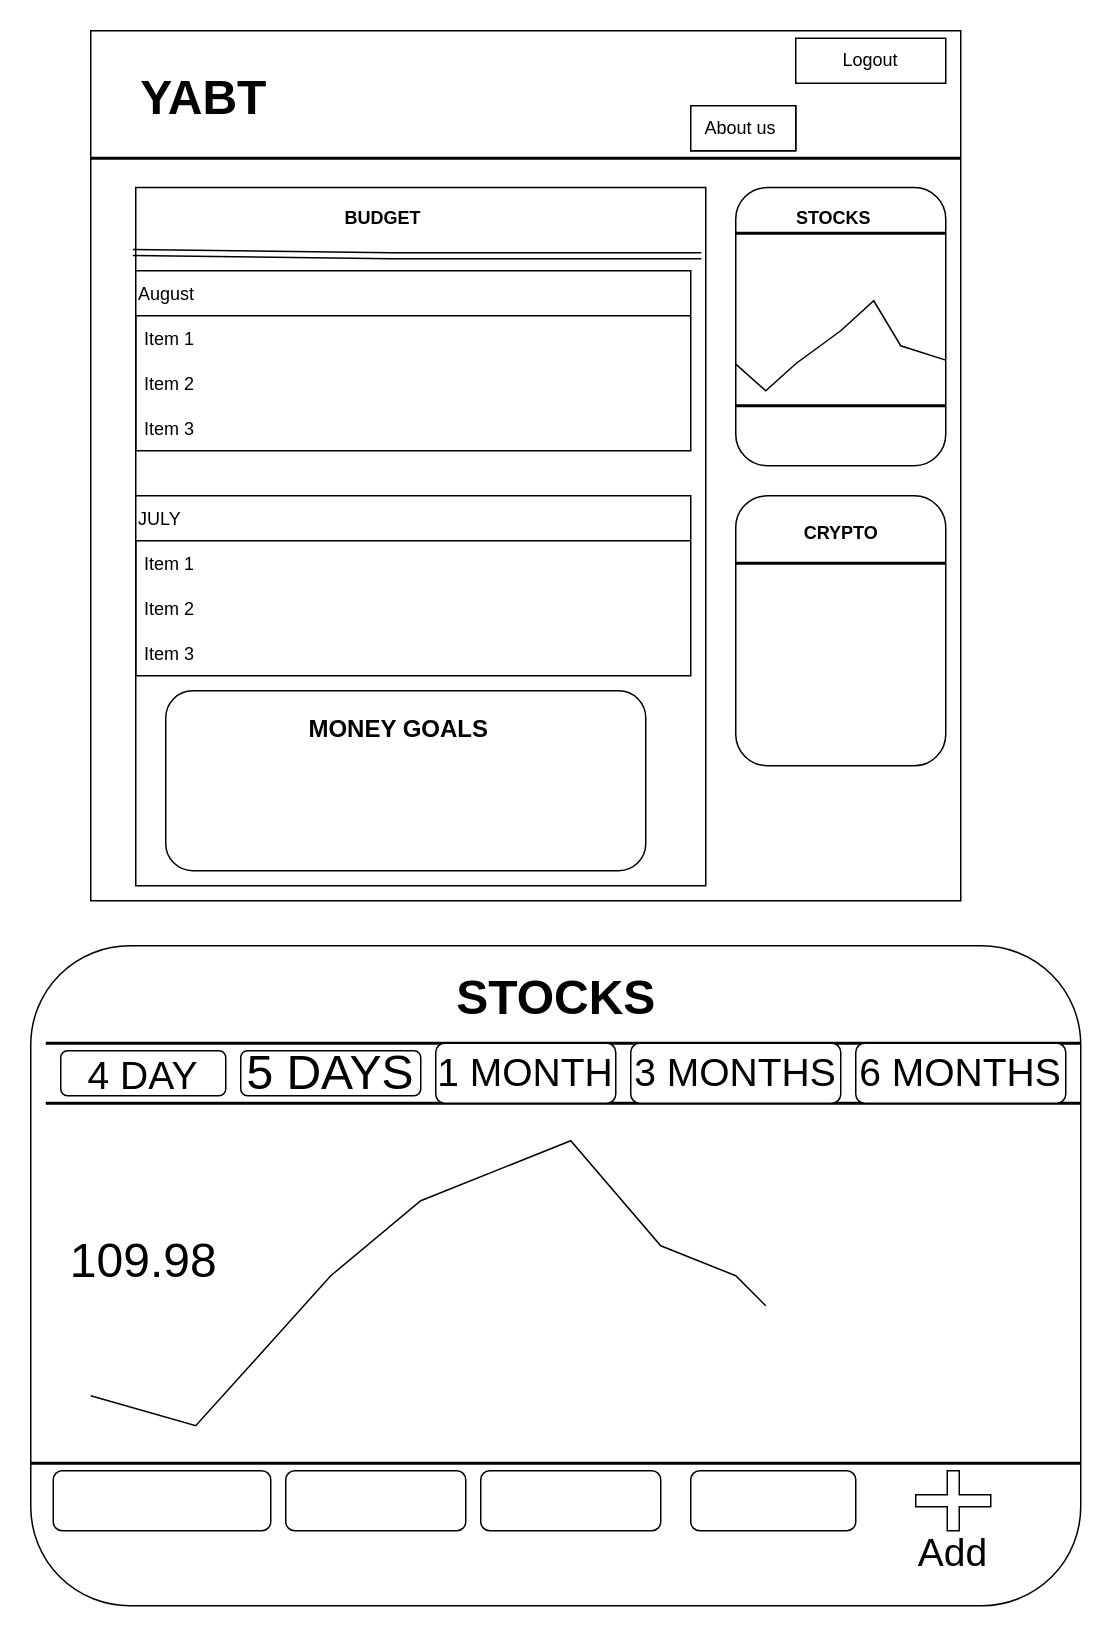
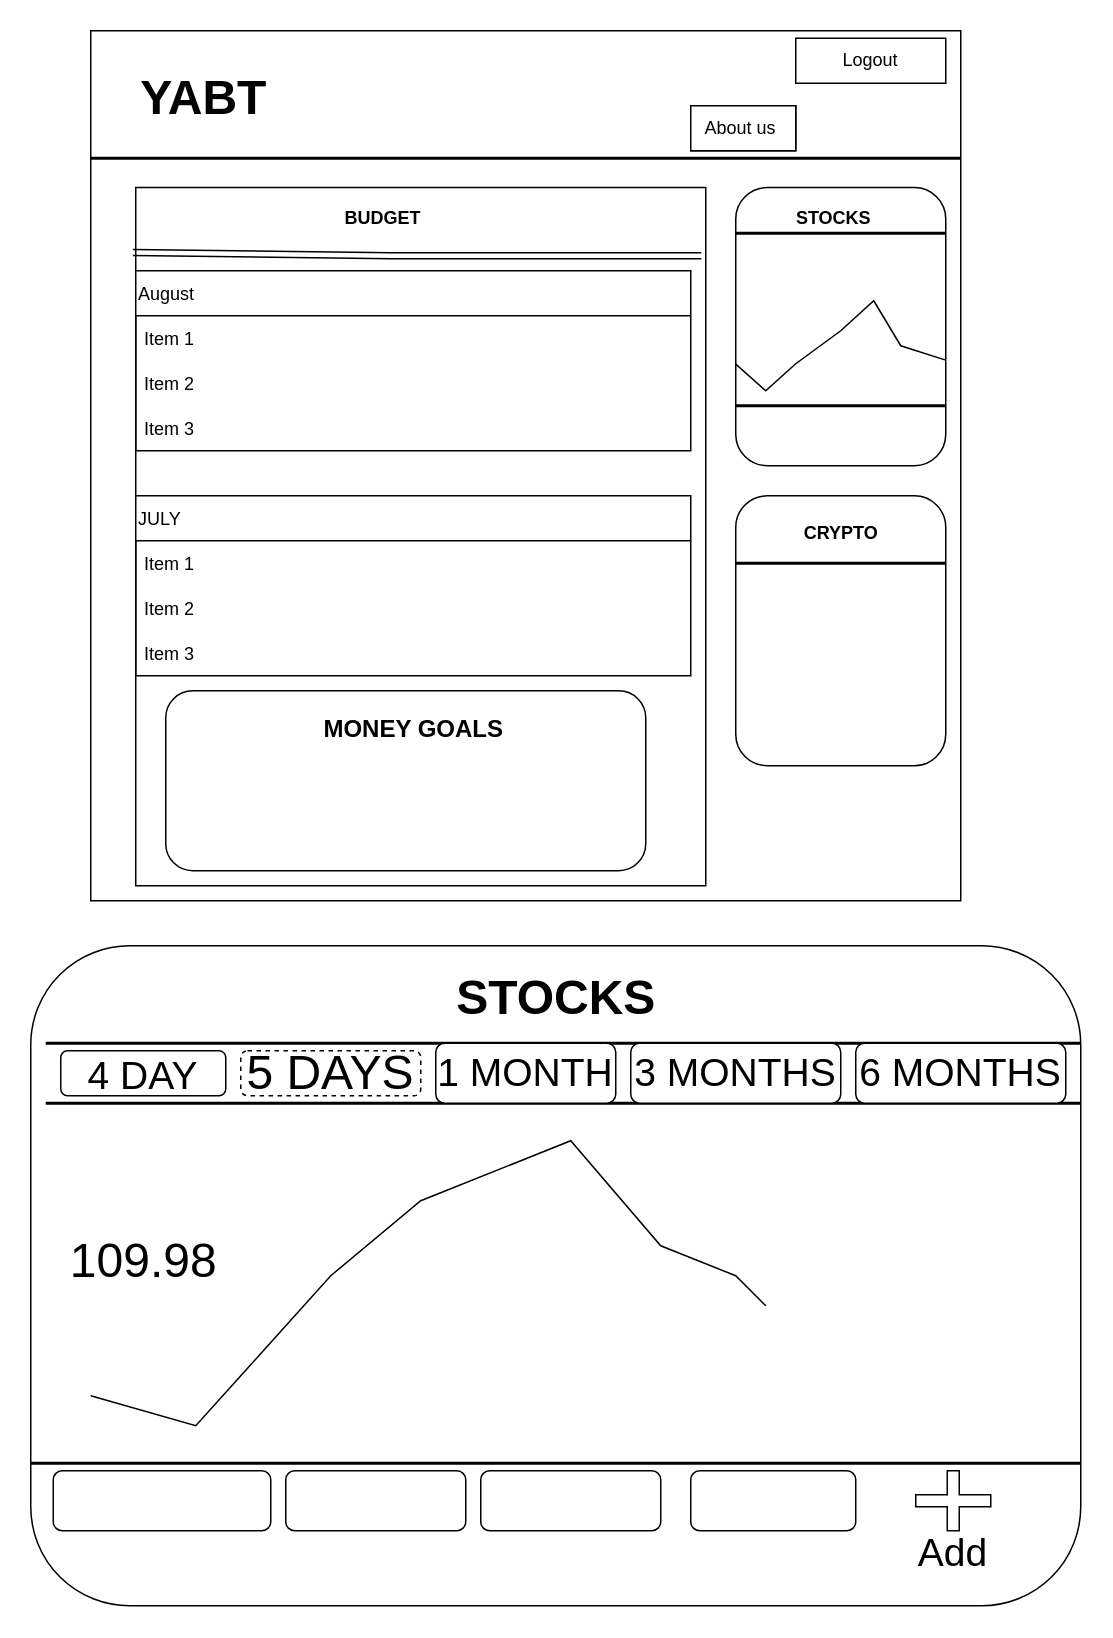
(398, 728) -> (413, 728)
(331, 1073) -> (331, 1073)
